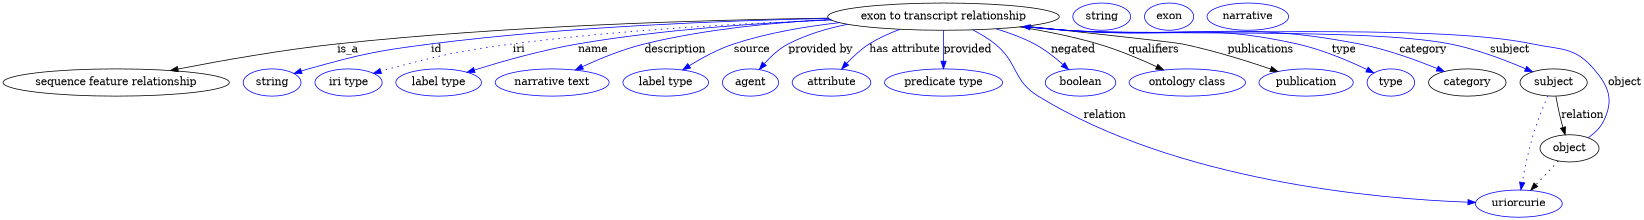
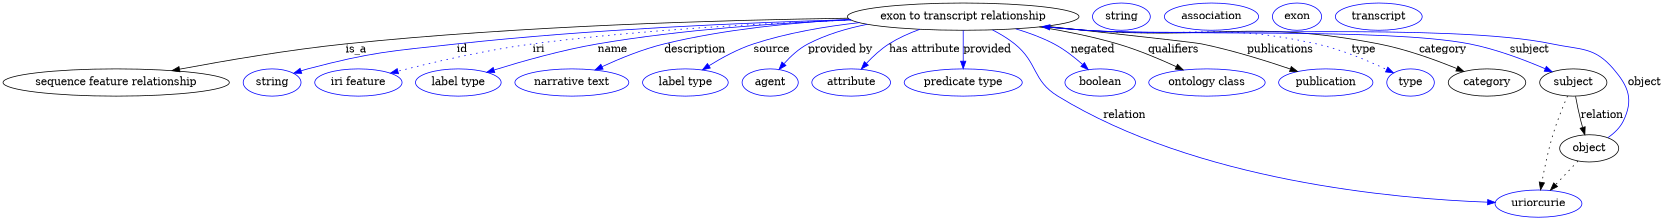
none -> (1211, 17)
(1248, 17) -> (1379, 17)
(1268, 38) -> (1287, 38)
(1337, 40) -> (1356, 40)
(349, 83) -> (358, 83)
(1532, 138) -> (1552, 138)
